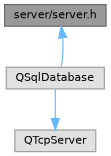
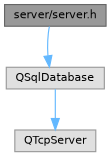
(63, 53) -> (48, 41)
